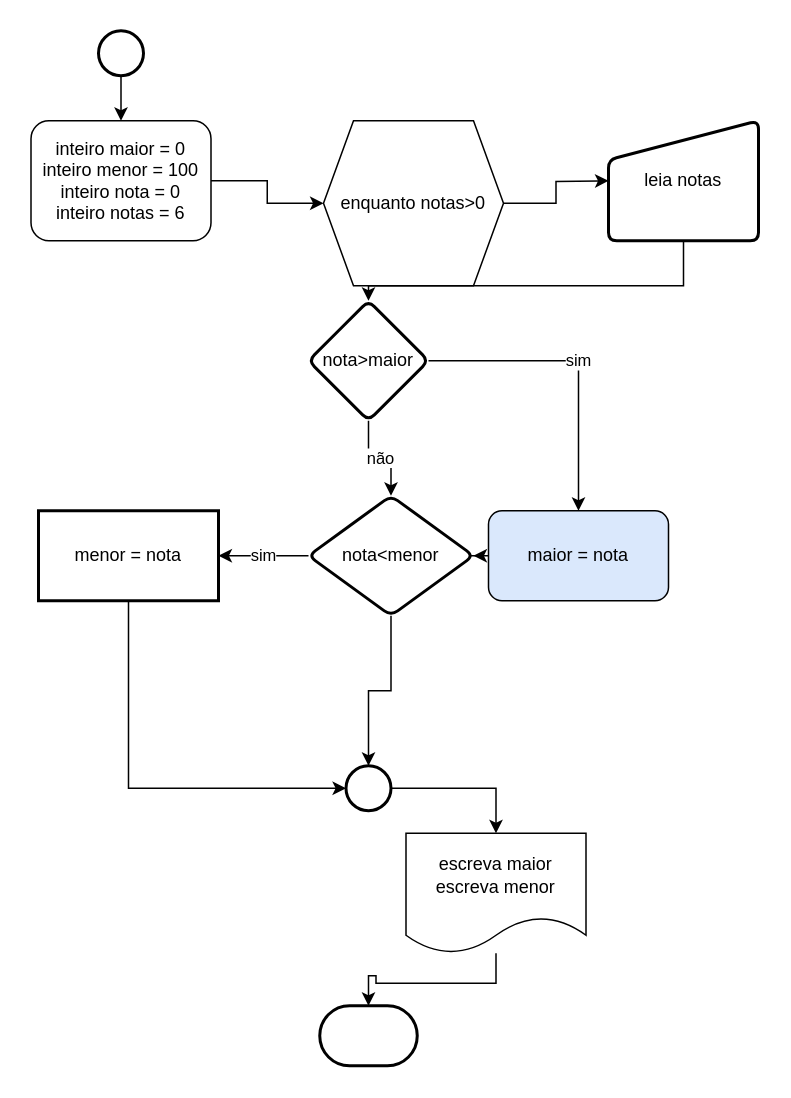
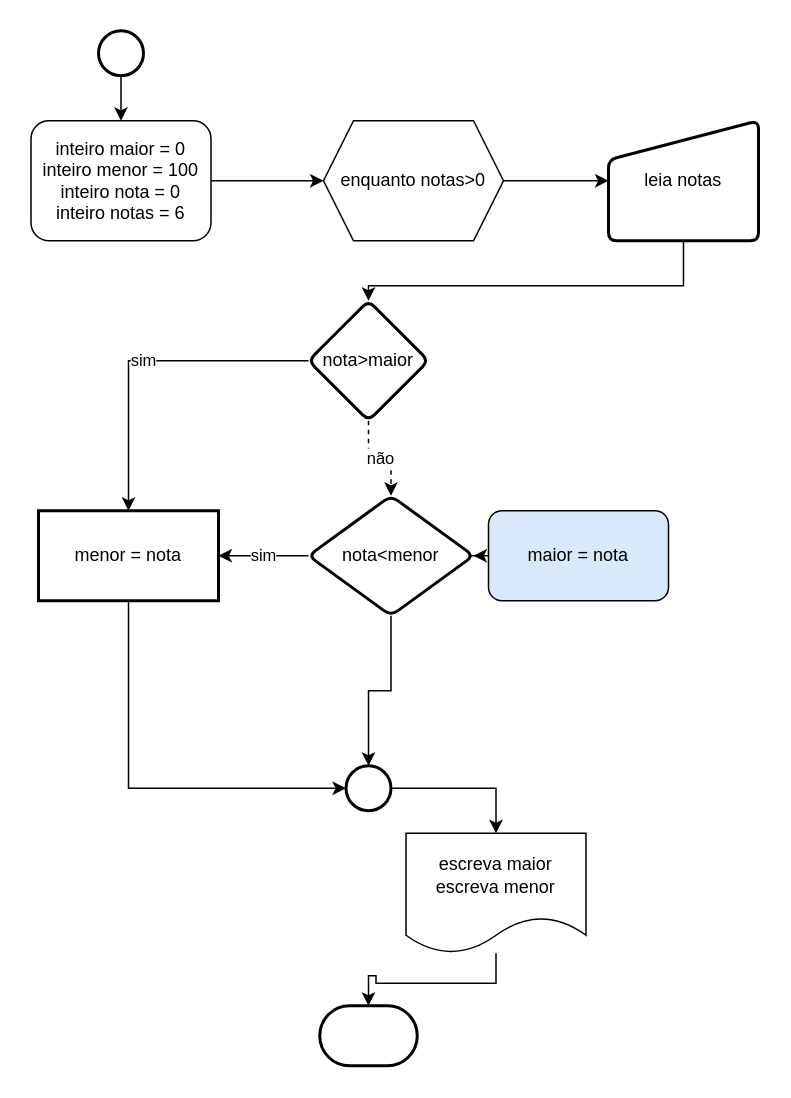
(413, 203) -> (413, 181)
(573, 361) -> (148, 361)
(368, 436) -> (368, 436)
